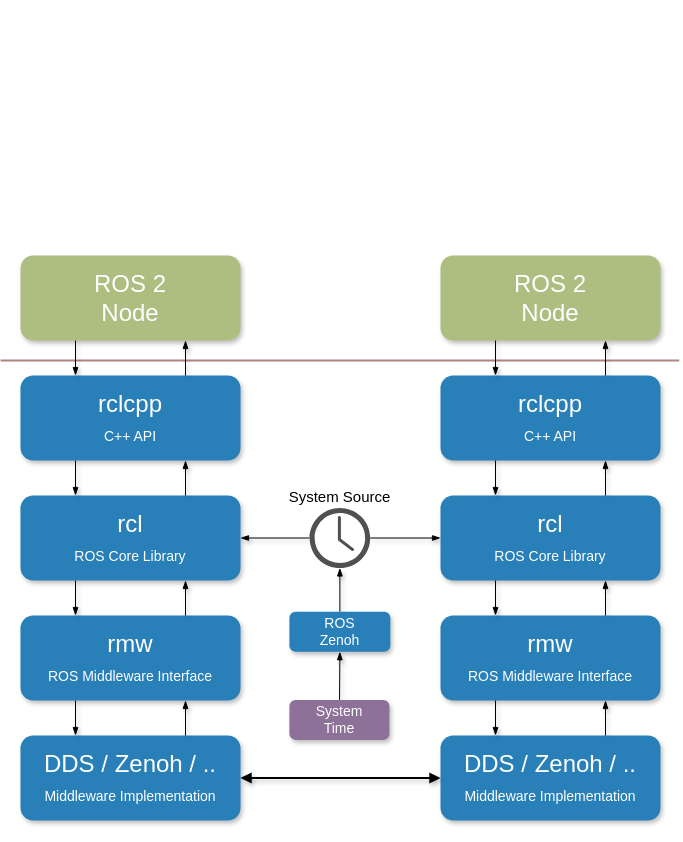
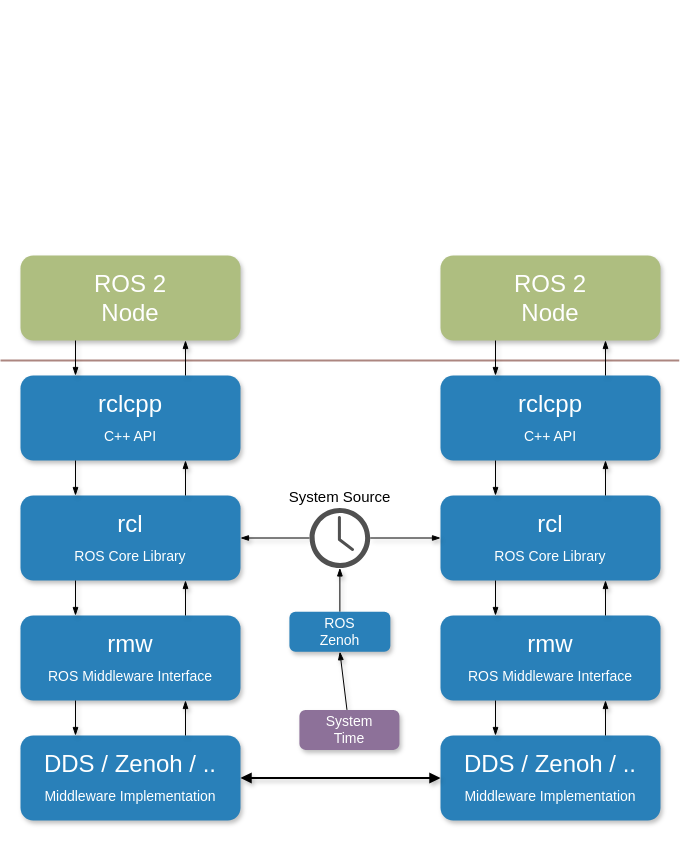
(339, 720) -> (349, 730)
